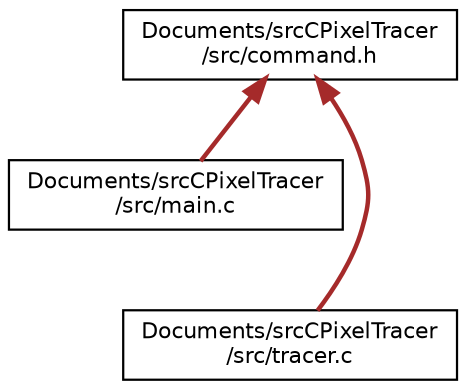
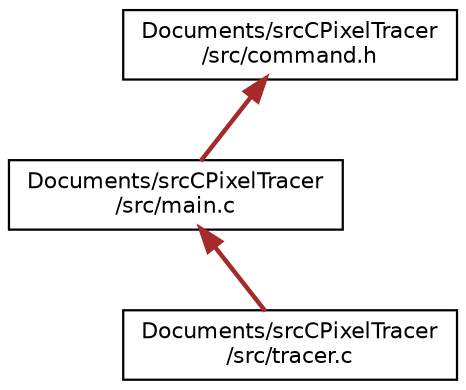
(367, 206) -> (240, 279)
